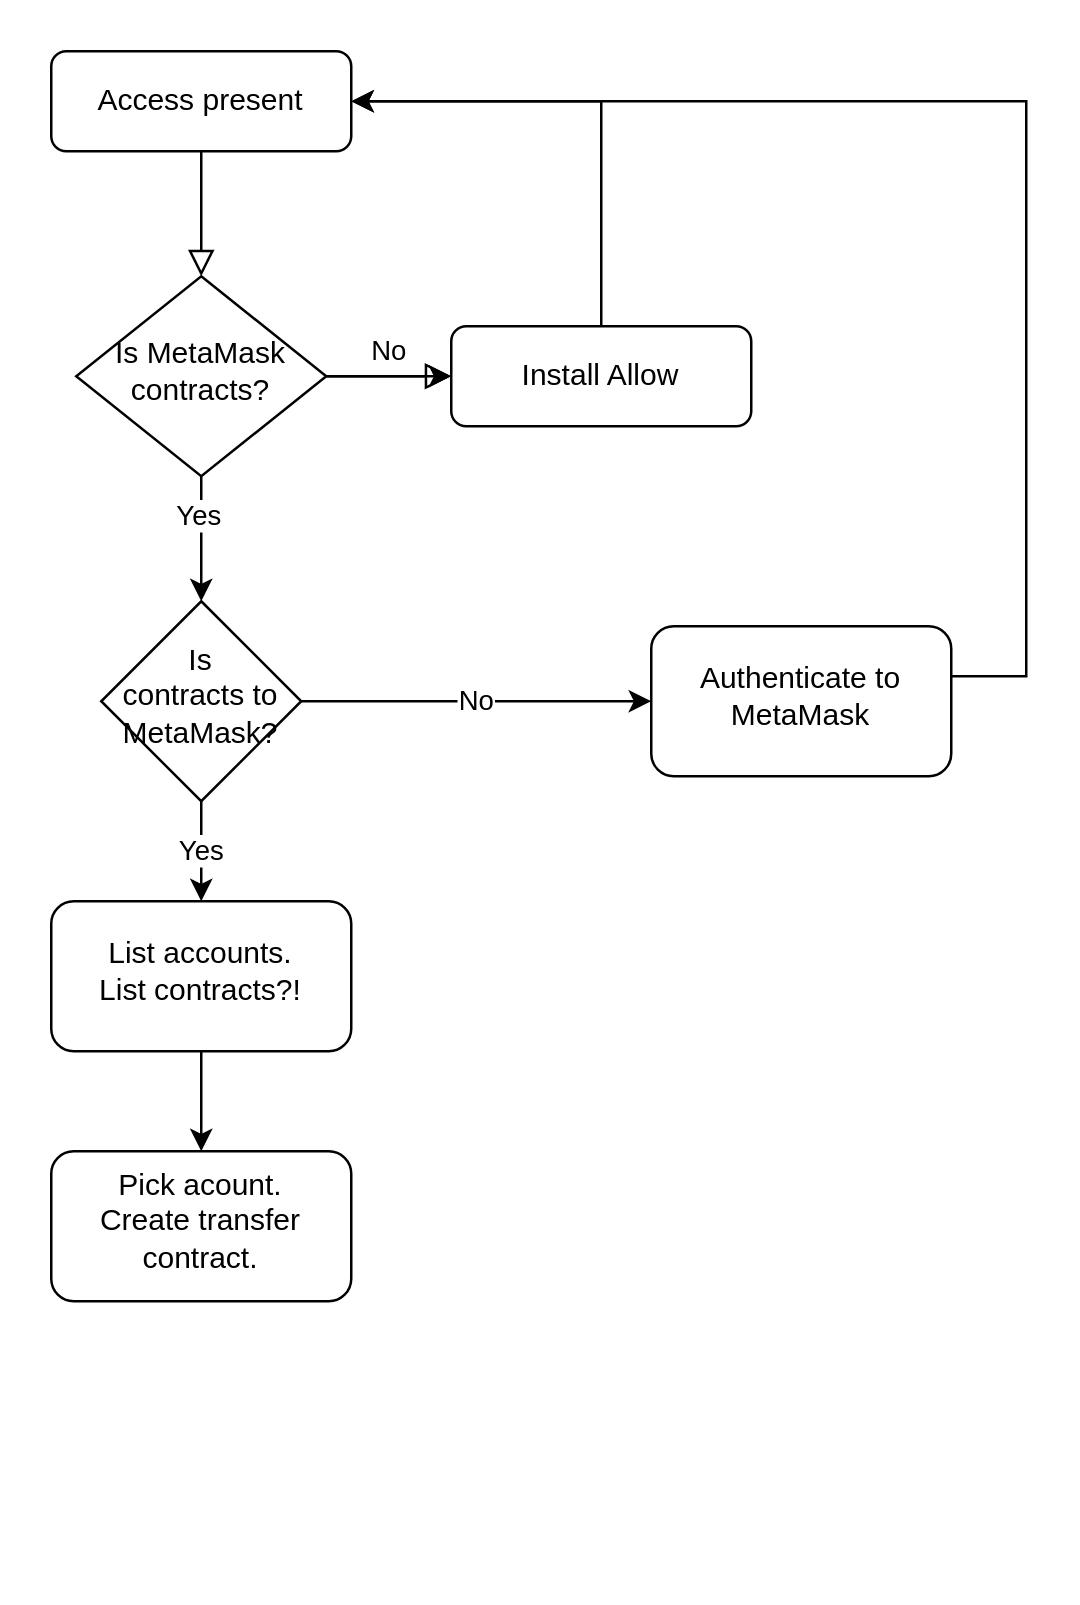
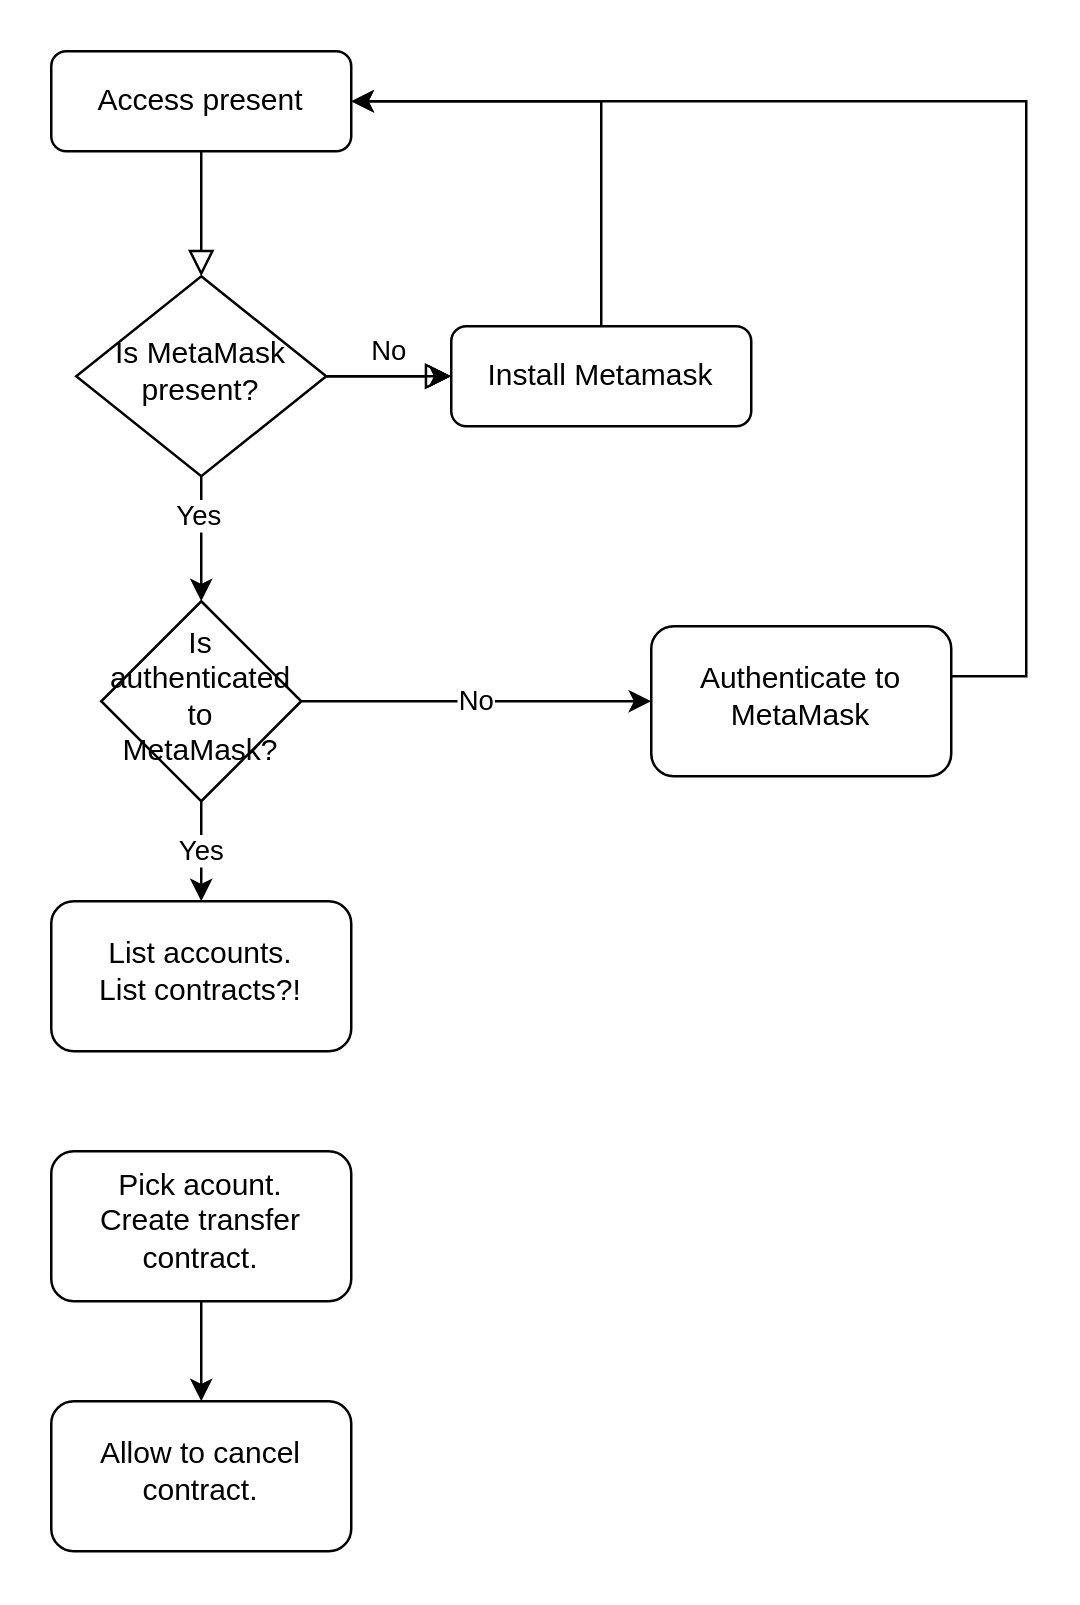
(201, 371) -> (201, 371)
(601, 376) -> (601, 376)
(201, 696) -> (201, 696)
(201, 1093) -> none
none -> (201, 1343)
none -> (201, 1476)
